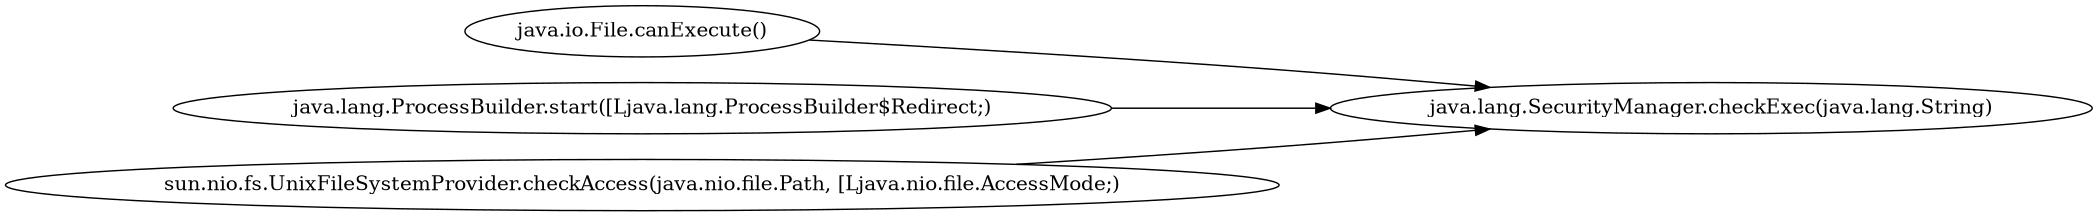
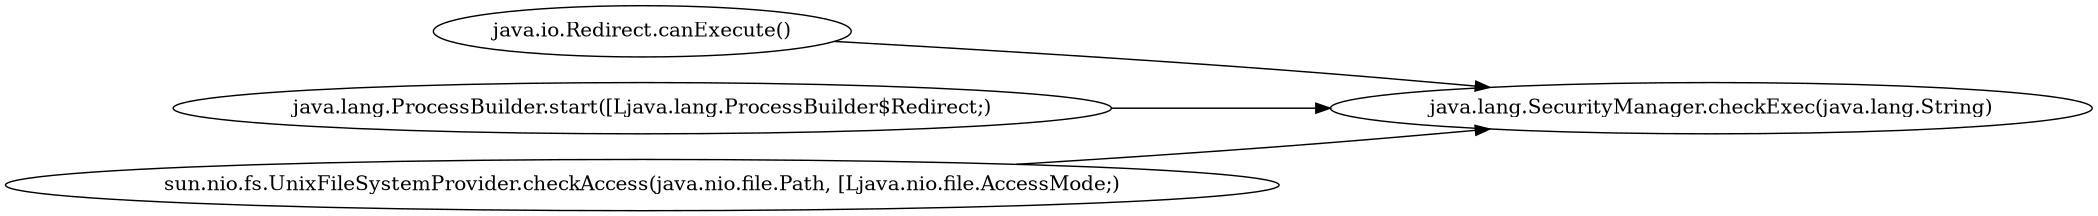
(642, 31) -> (642, 31)
